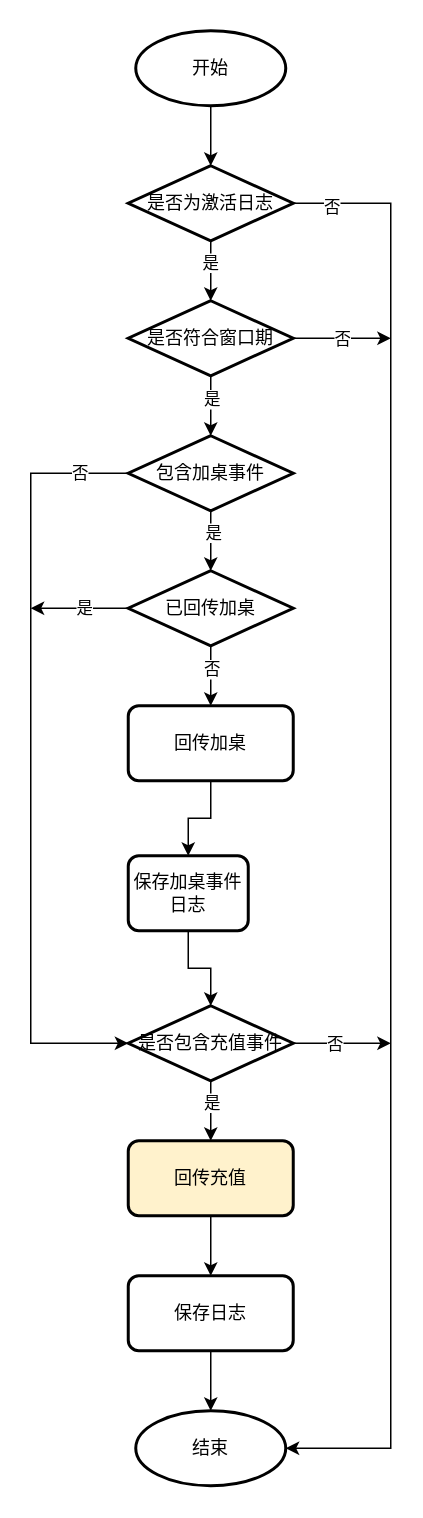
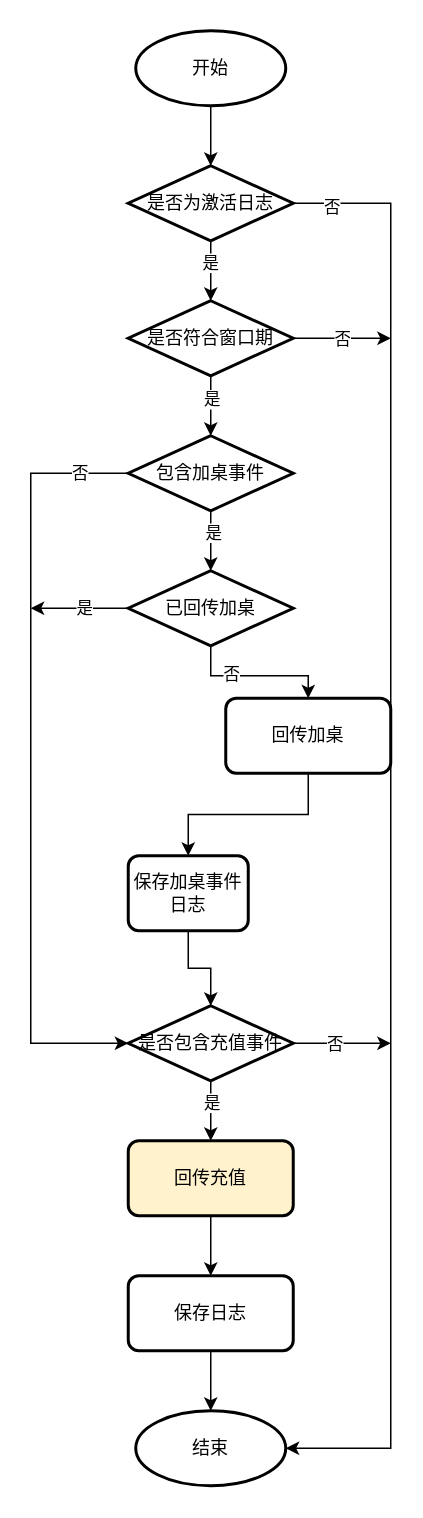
(211, 743) -> (308, 736)
